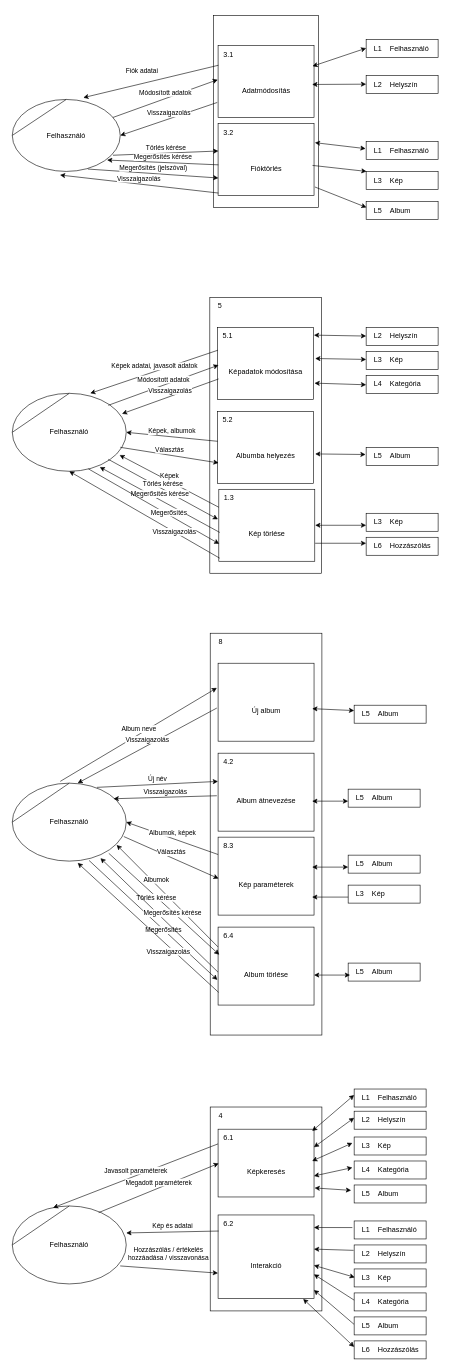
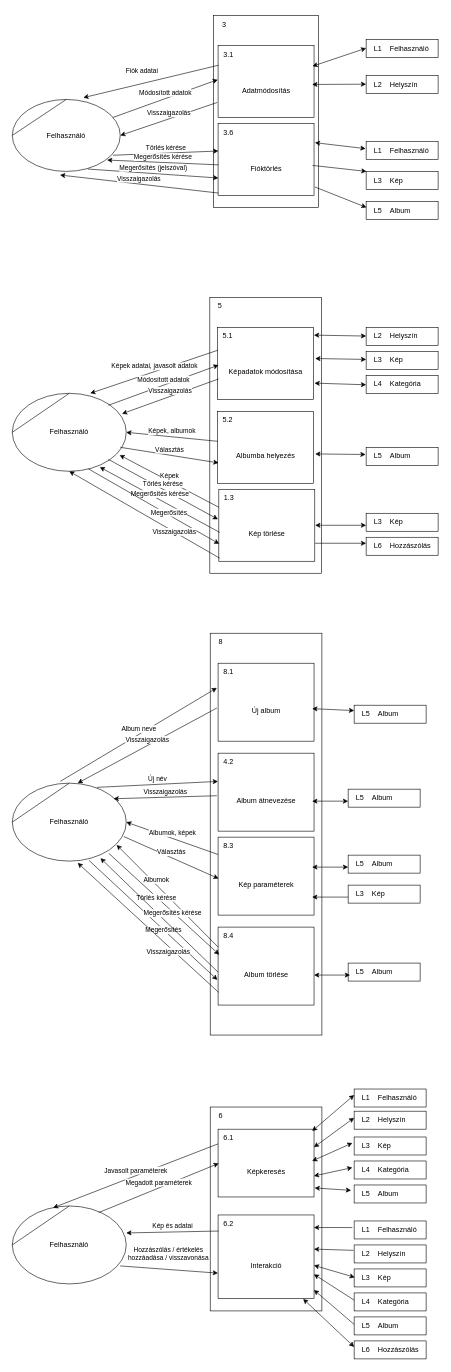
none -> (224, 24)
(229, 132) -> (229, 132)
none -> (229, 672)
(229, 936) -> (229, 936)
(221, 1116) -> (221, 1116)
